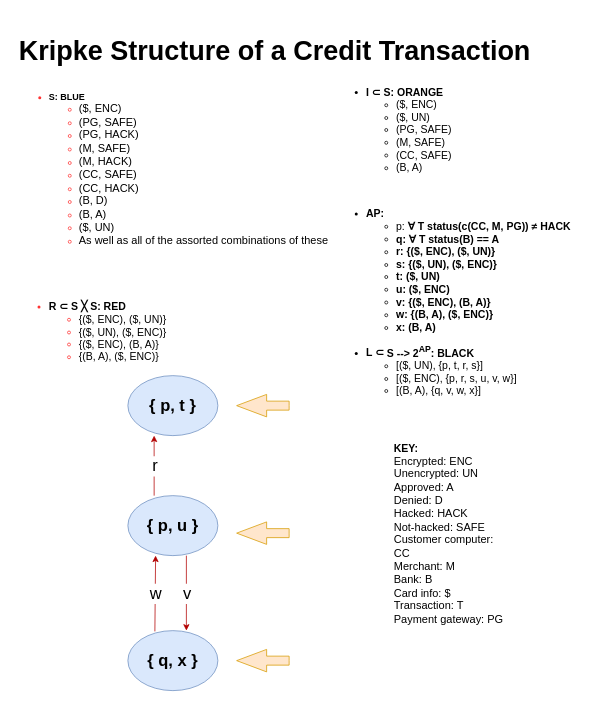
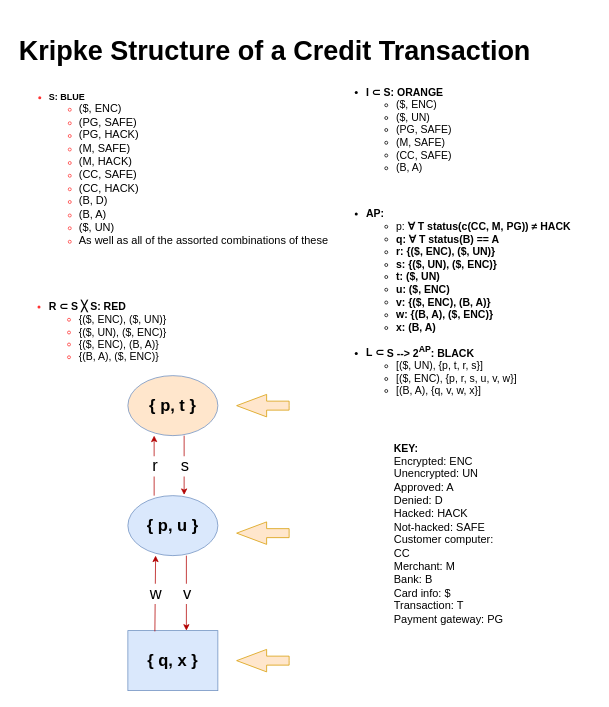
(173, 405) -> (173, 405)
none -> (184, 466)
(173, 660) -> (173, 660)
